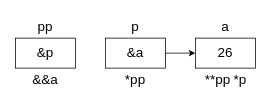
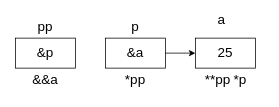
(225, 27) -> (222, 19)
(225, 53) -> (225, 53)
